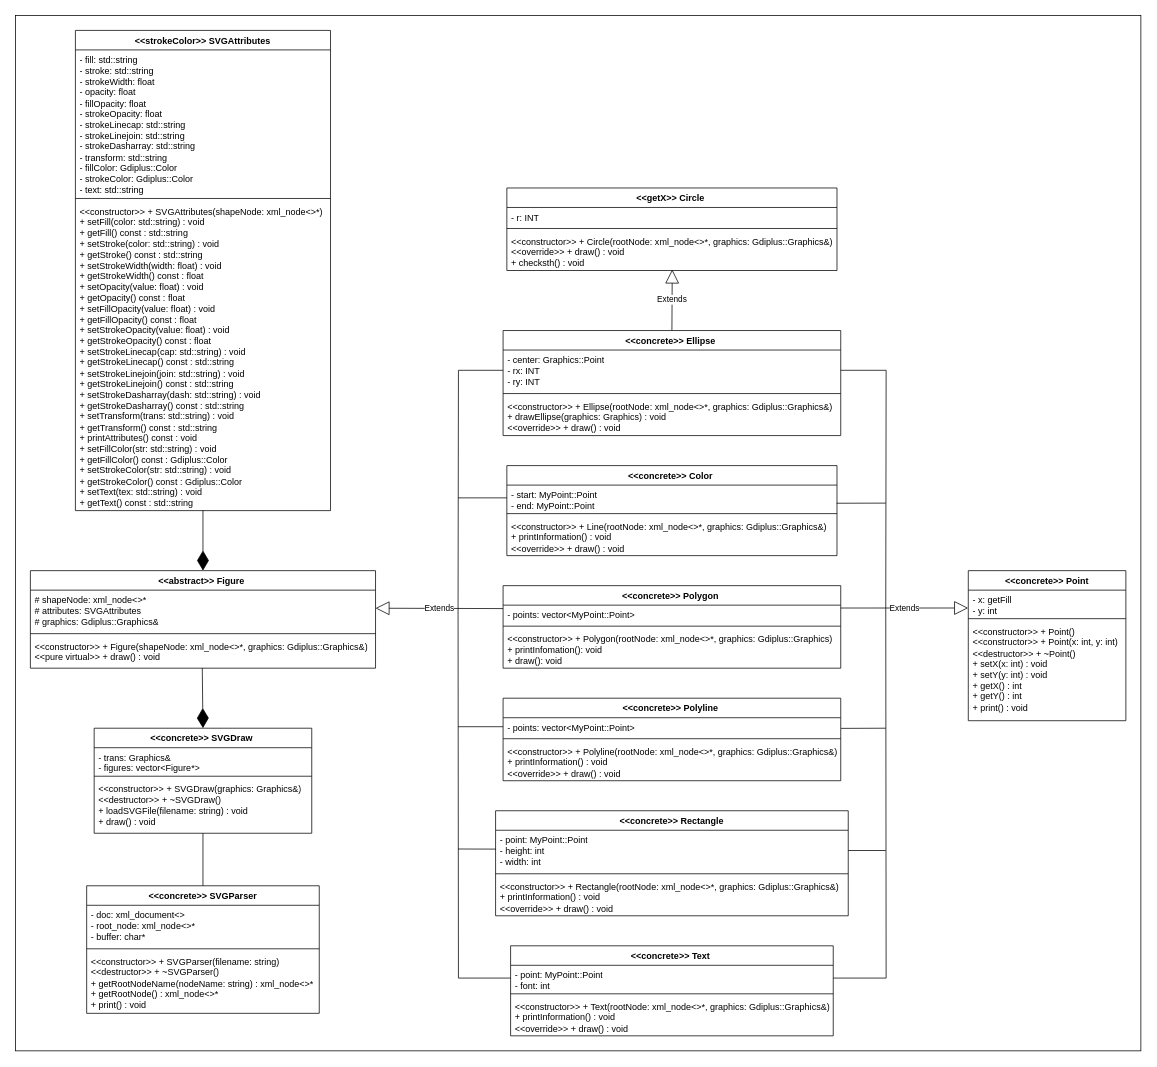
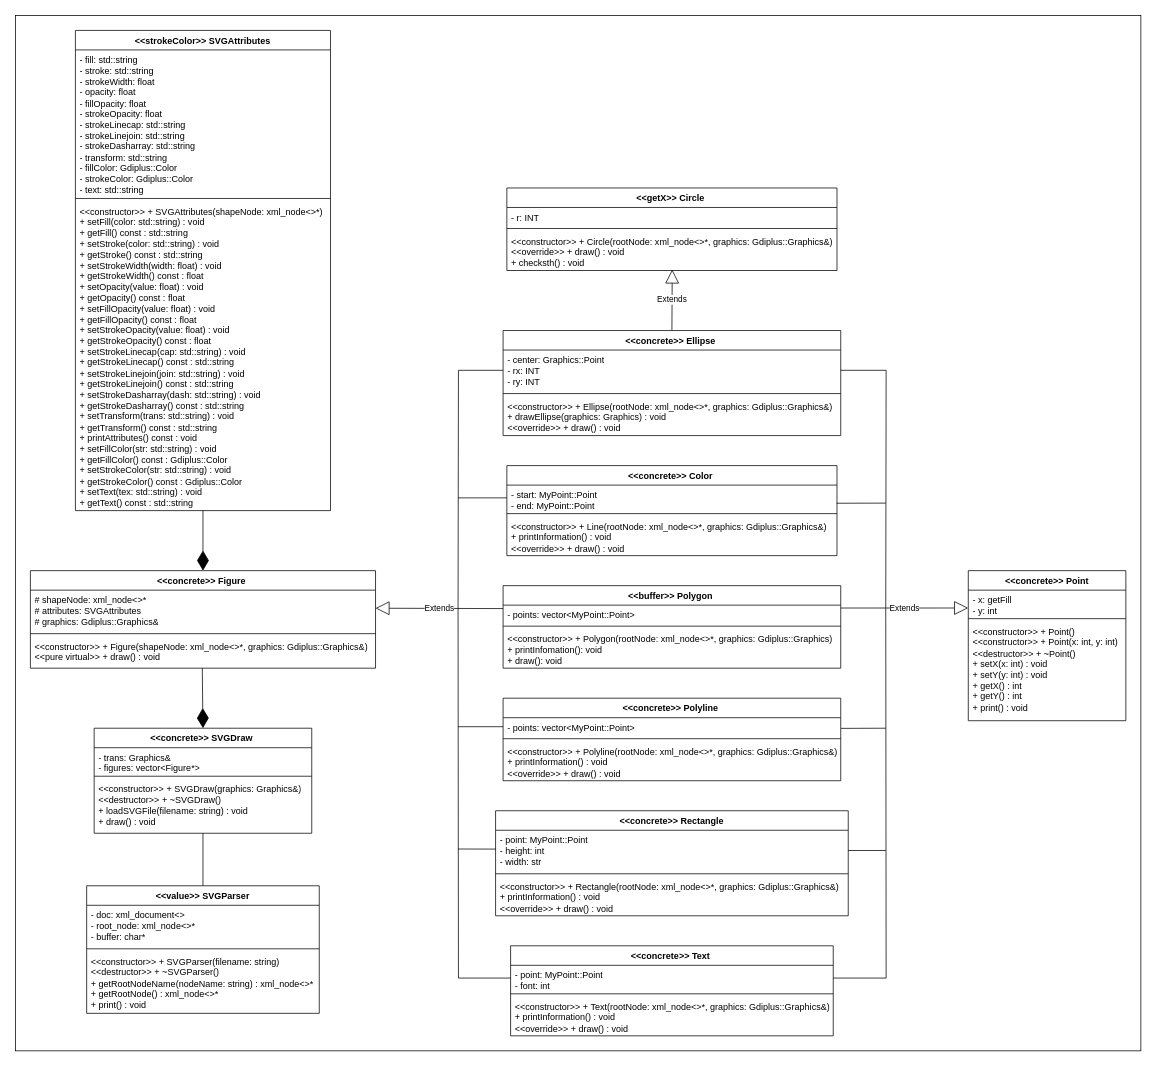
(203, 581) -> (203, 581)
(672, 596) -> (672, 596)
(548, 851) -> (548, 851)
(203, 896) -> (203, 896)
